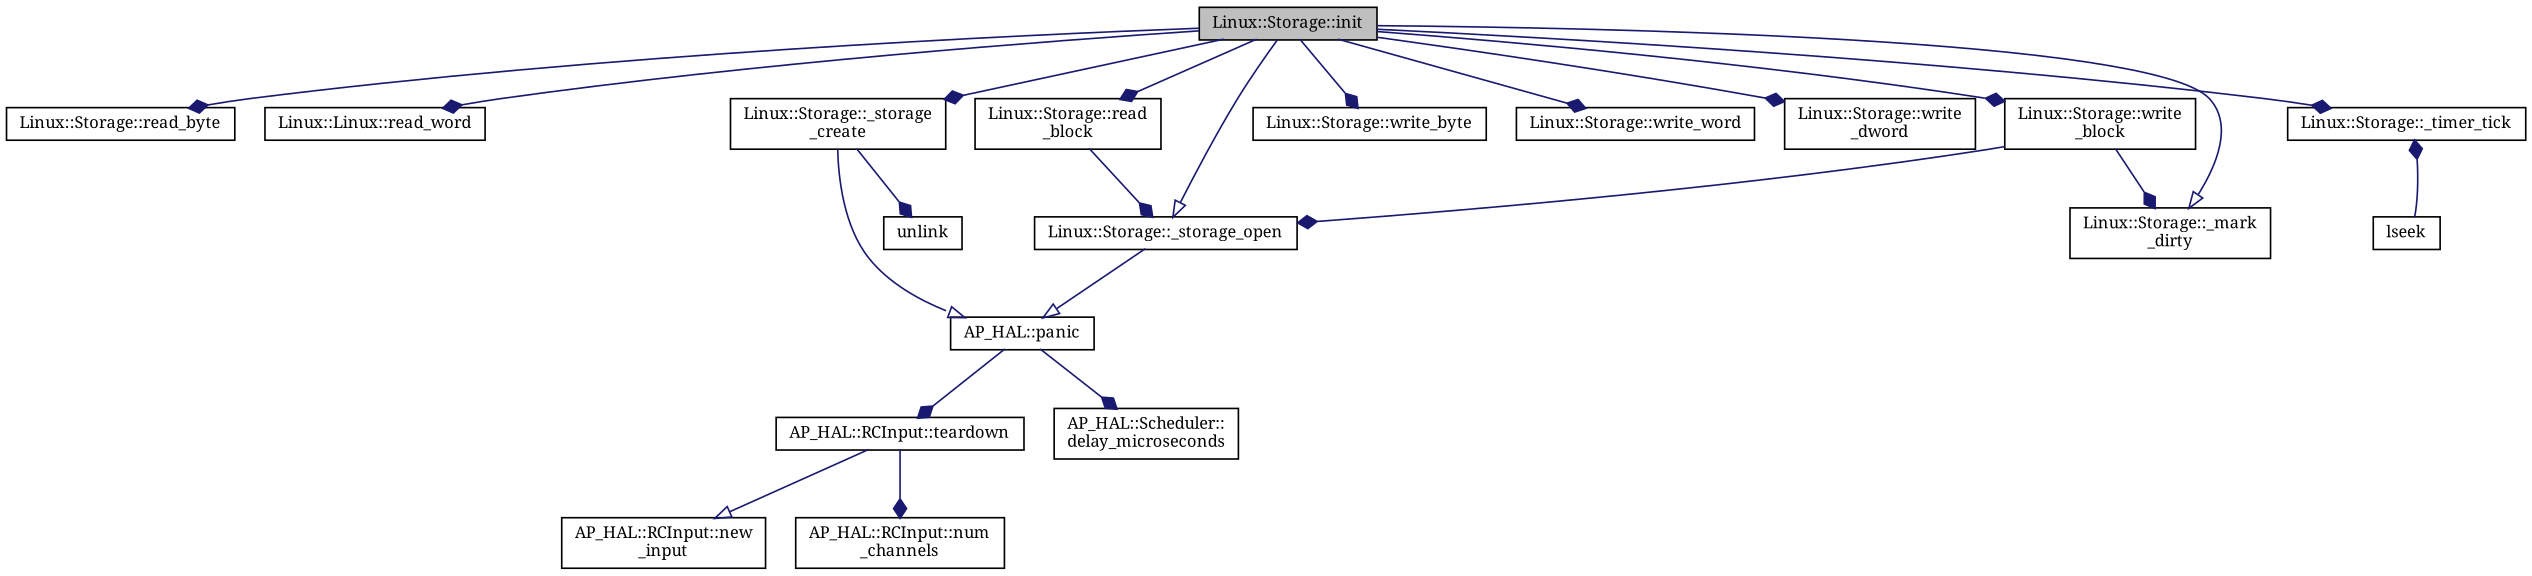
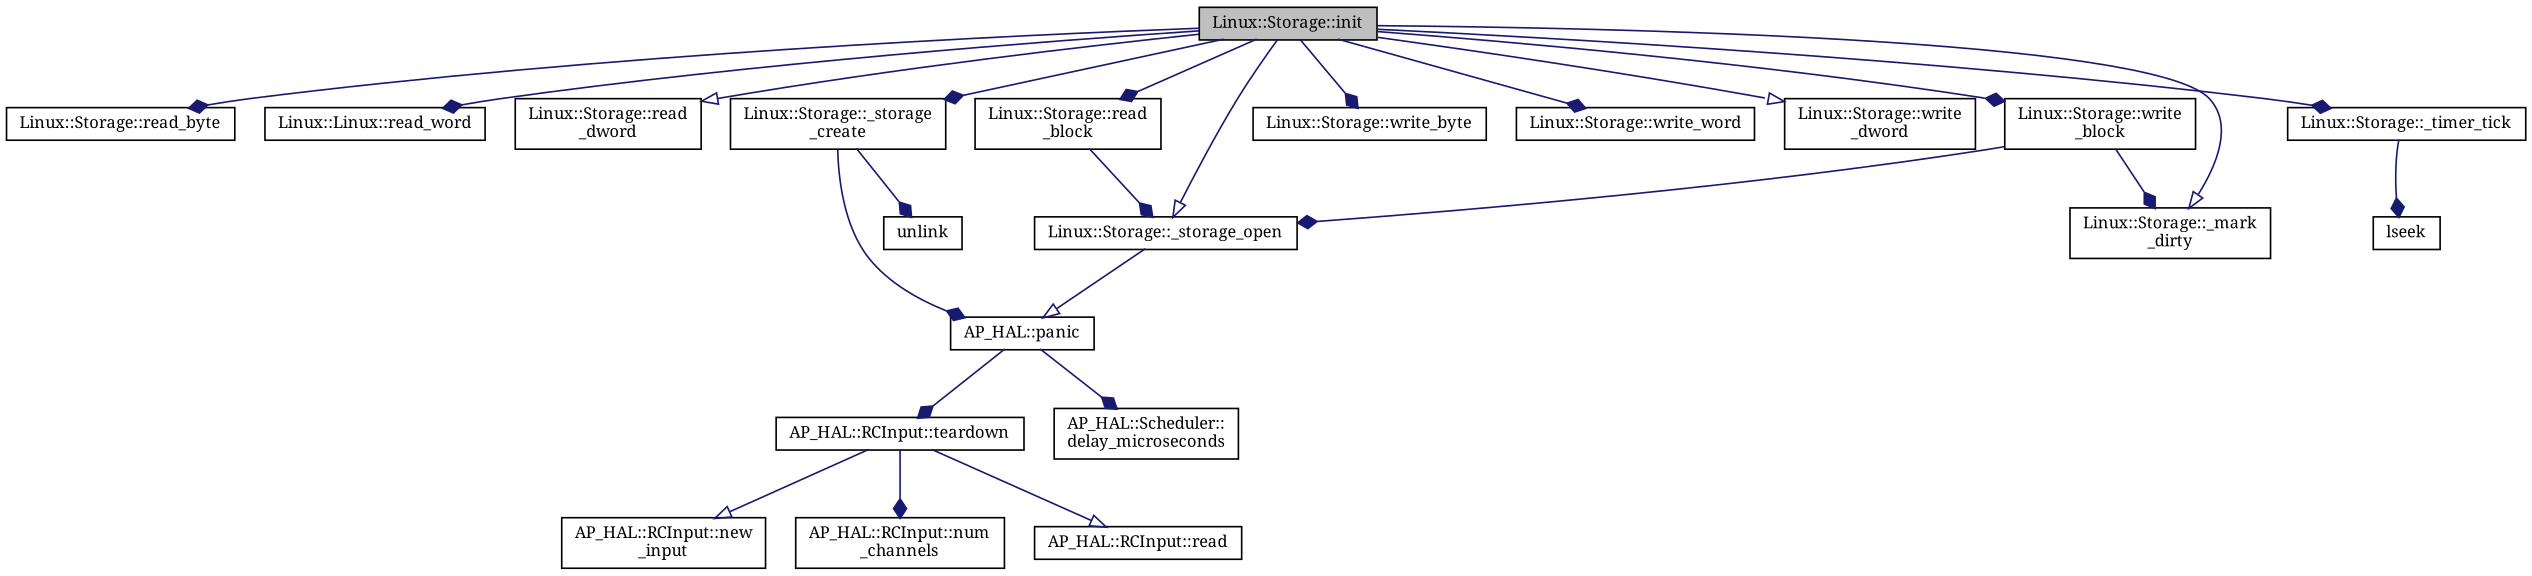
(1571, 66) -> (1571, 66)
none -> (608, 124)
(2418, 189) -> (2396, 169)
(863, 249) -> (863, 249)
none -> (1138, 543)
